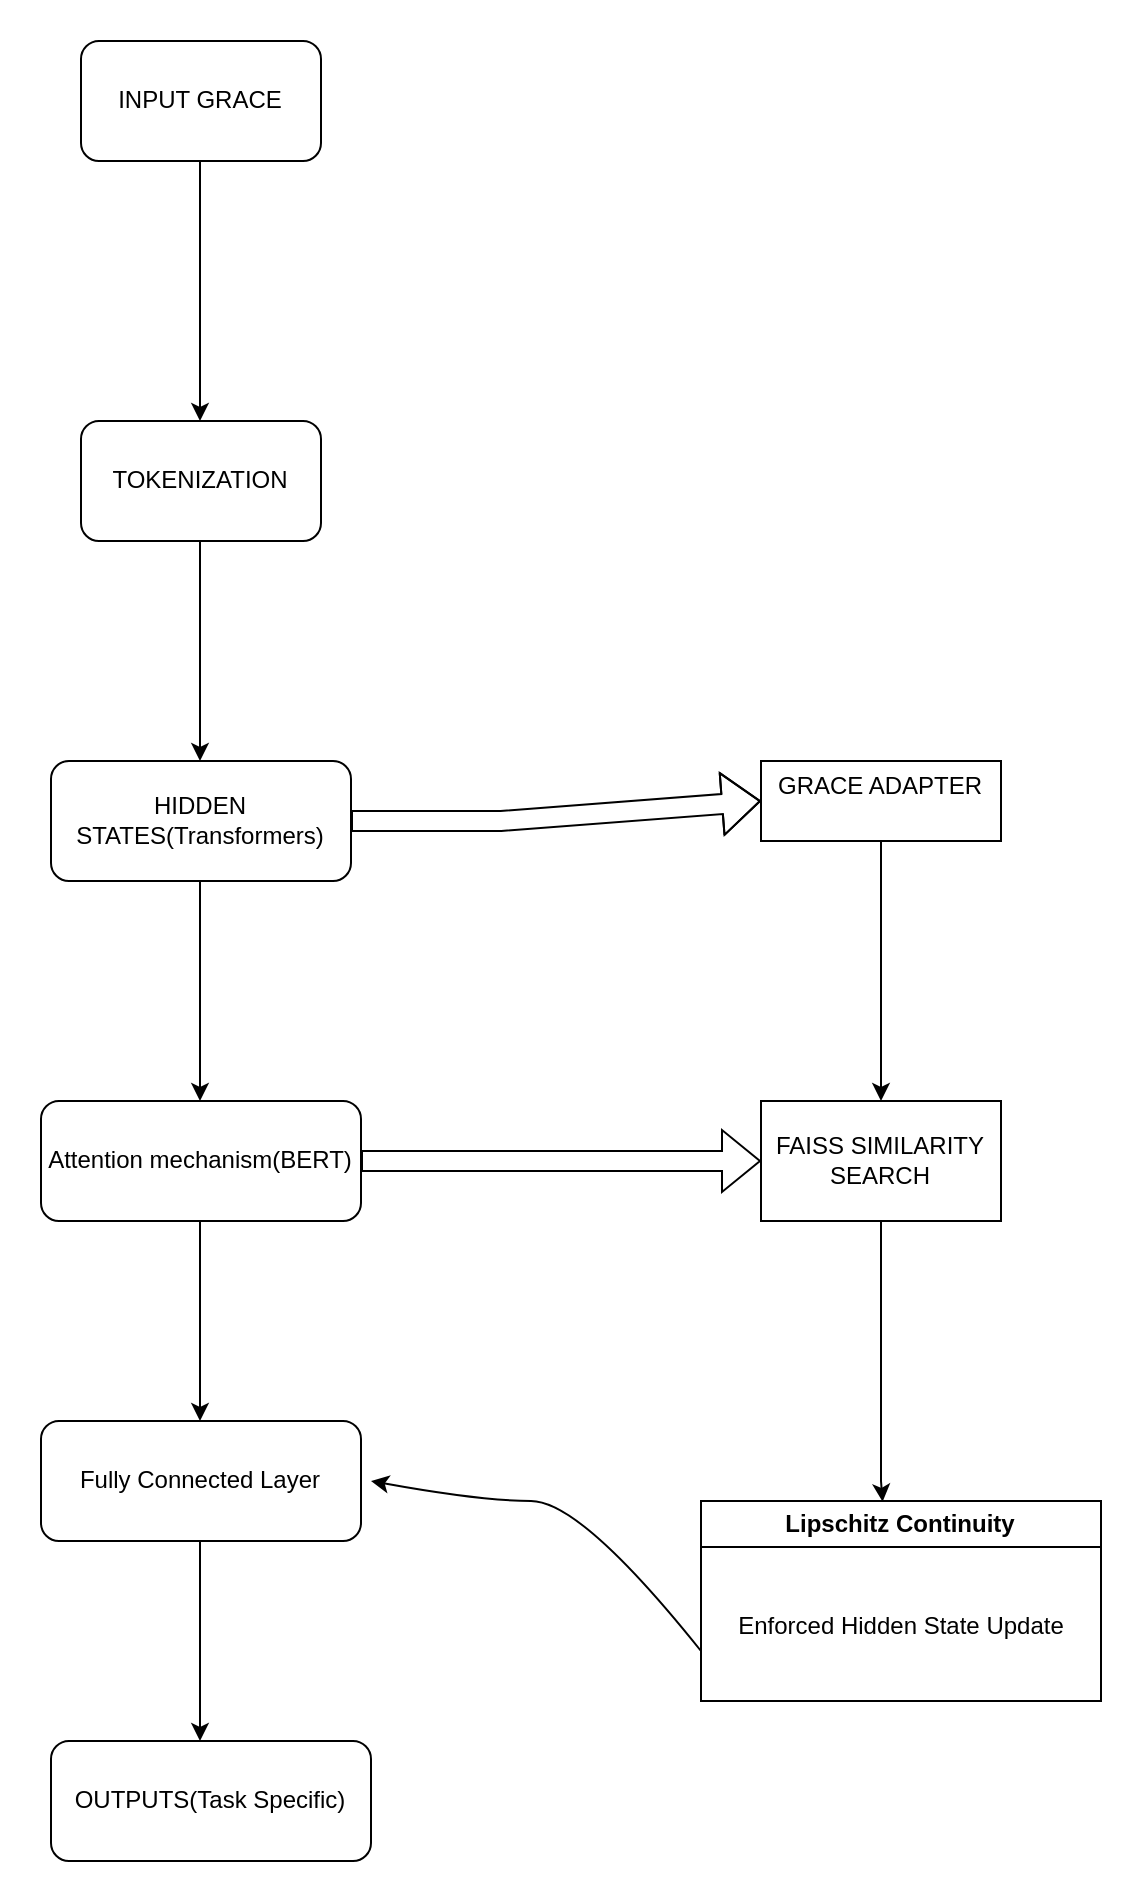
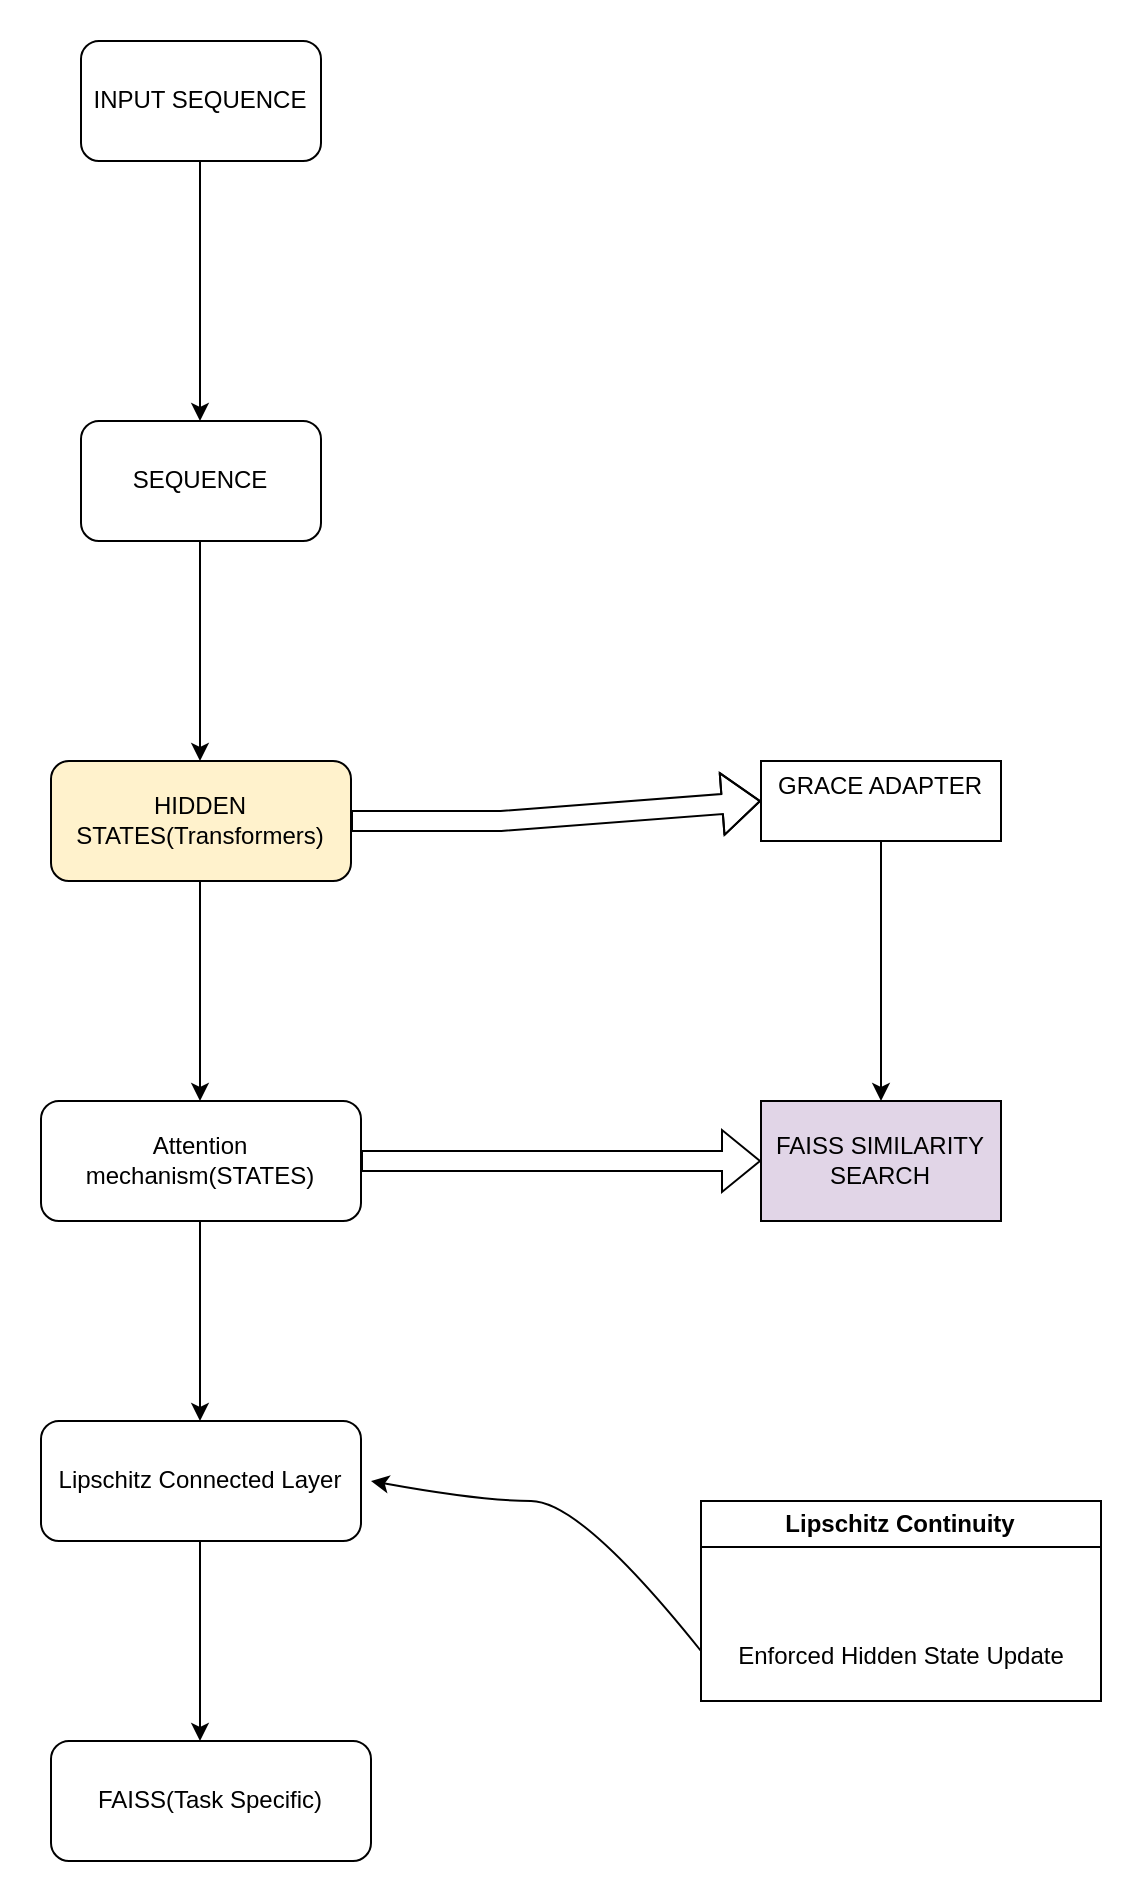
(201, 101) -> (201, 101)
(201, 481) -> (201, 481)
(201, 821) -> (201, 821)
(201, 1161) -> (201, 1161)
(881, 1161) -> (881, 1161)
(881, 1355) -> none
(201, 1481) -> (201, 1481)
(901, 1627) -> (901, 1657)
(211, 1801) -> (211, 1801)
